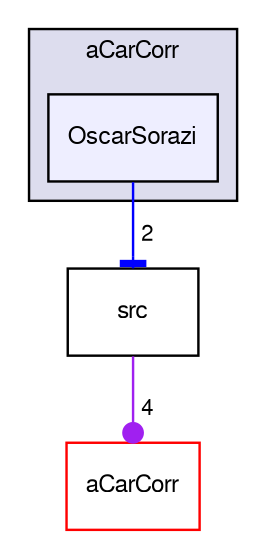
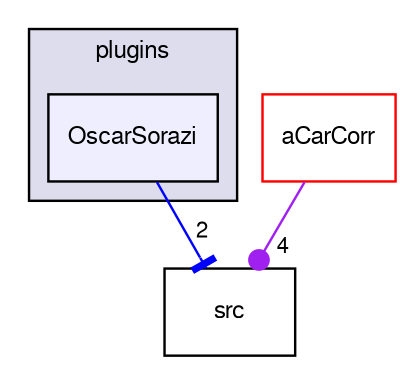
(133, 52) -> (133, 52)
(133, 390) -> (284, 217)
